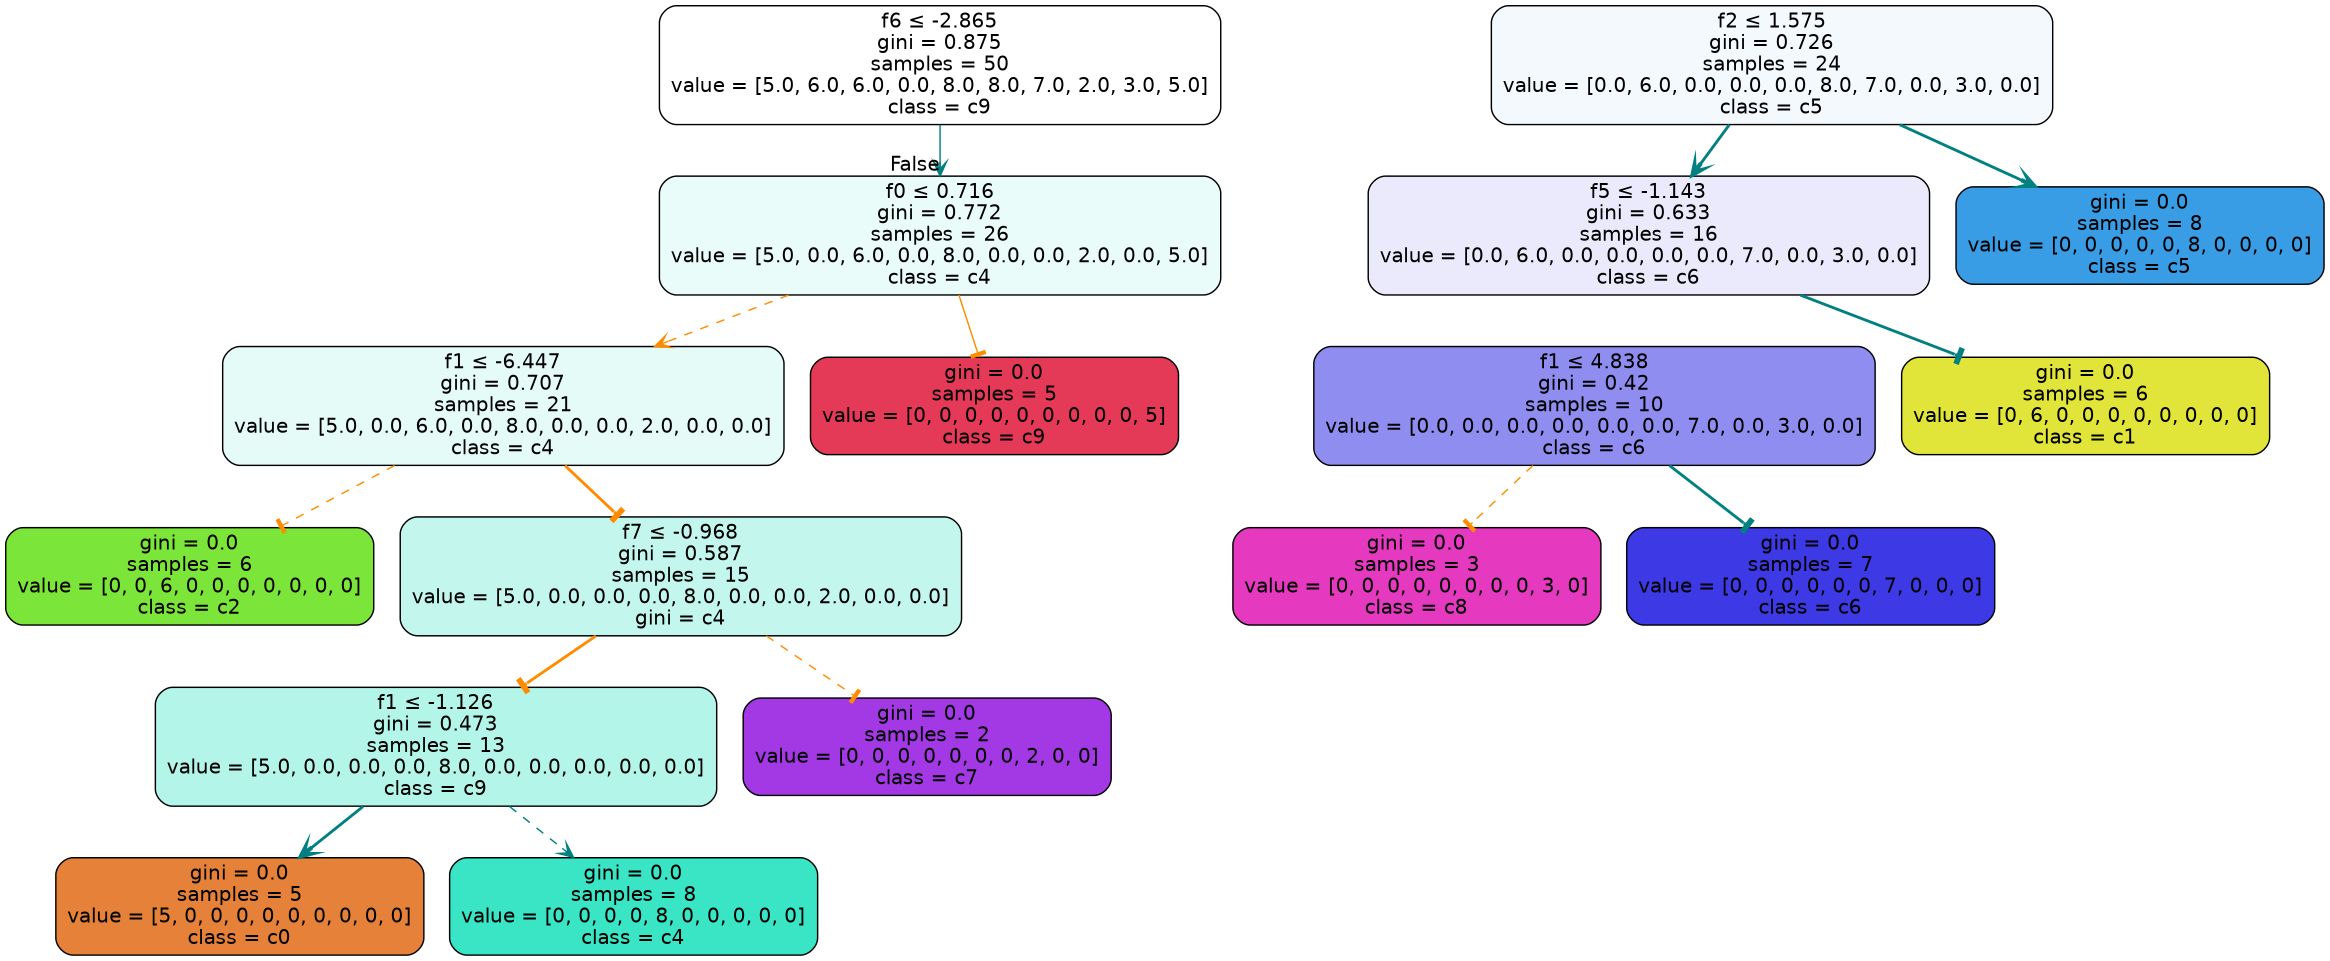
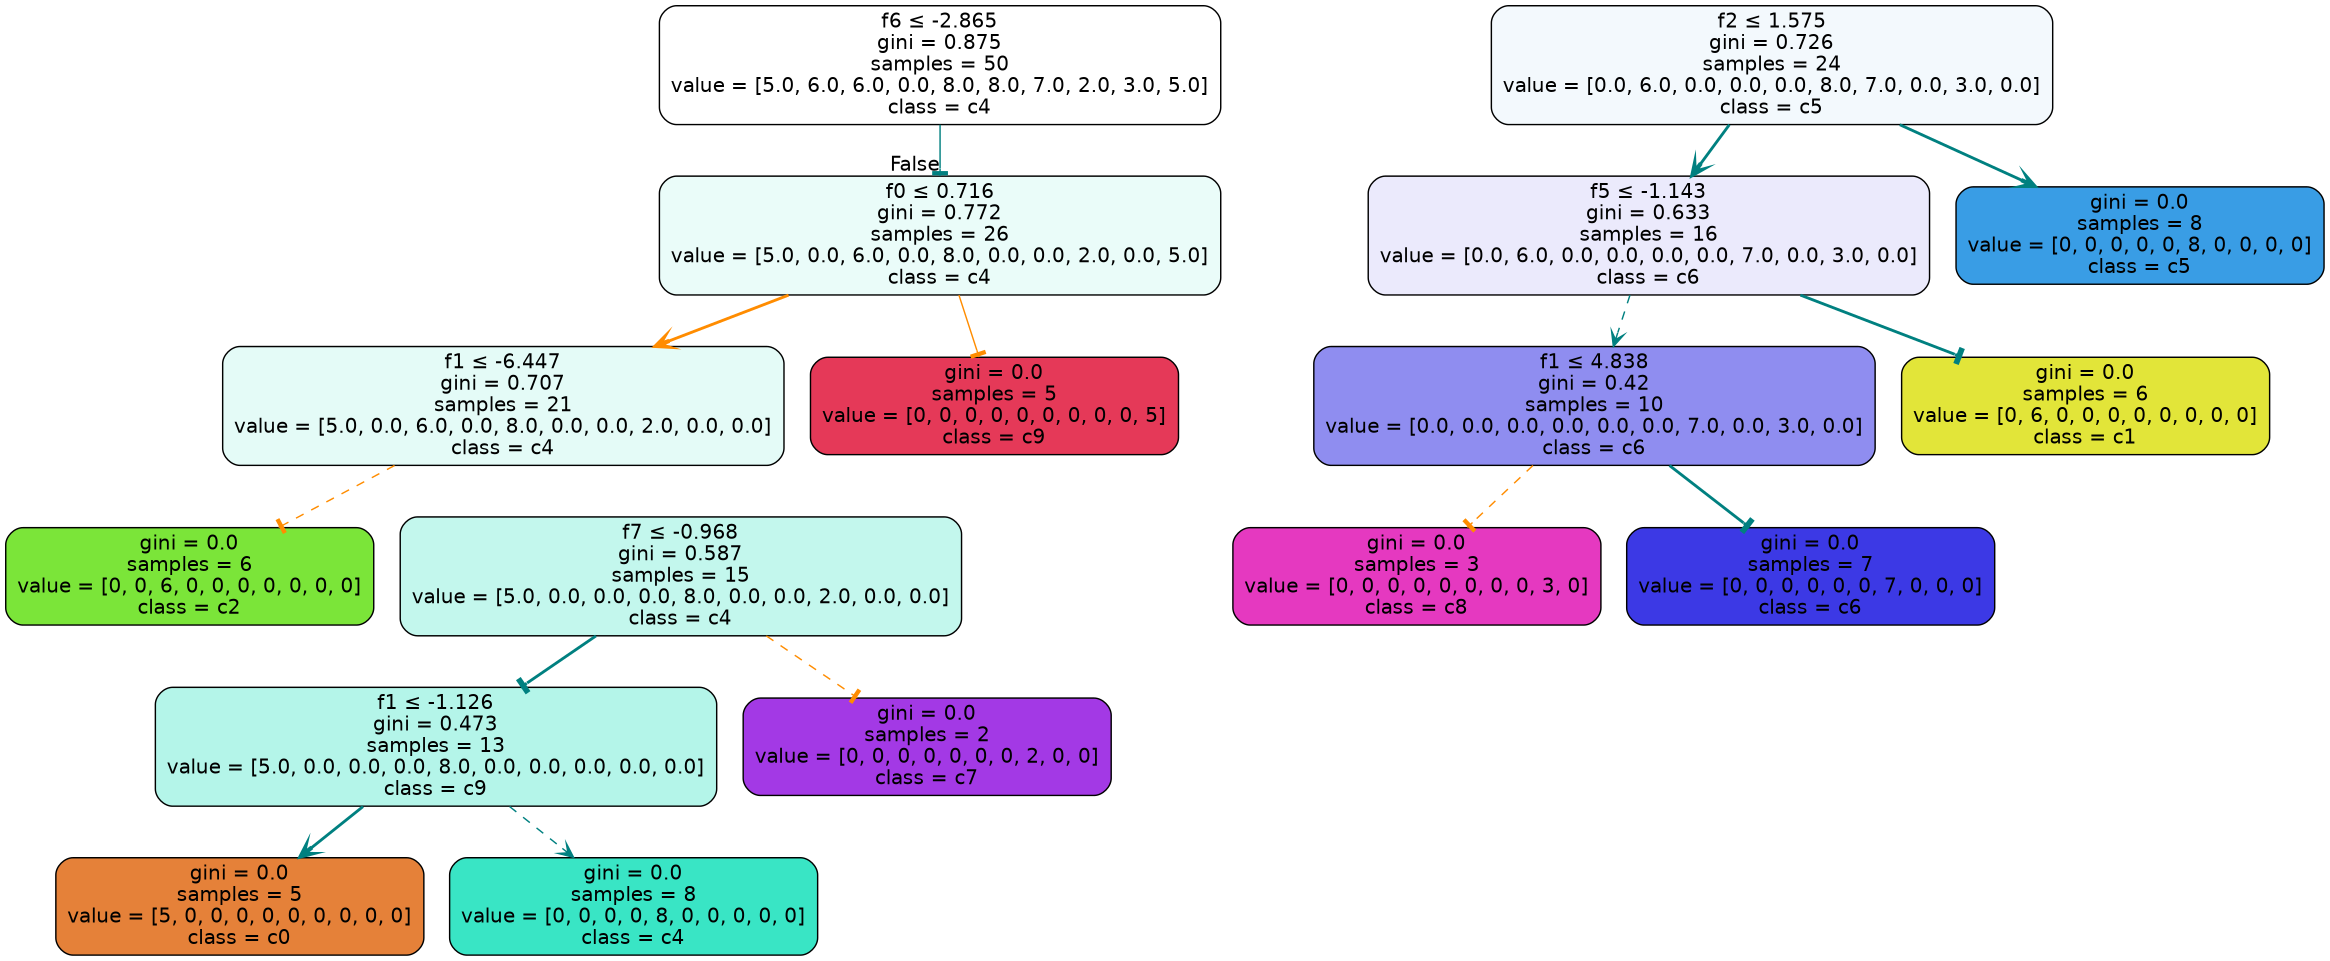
(940, 107) -> (940, 107)
(940, 147) -> (940, 147)
none -> (1624, 314)
(728, 318) -> (728, 318)
(589, 489) -> none
(681, 619) -> (681, 619)
(562, 659) -> (562, 659)
